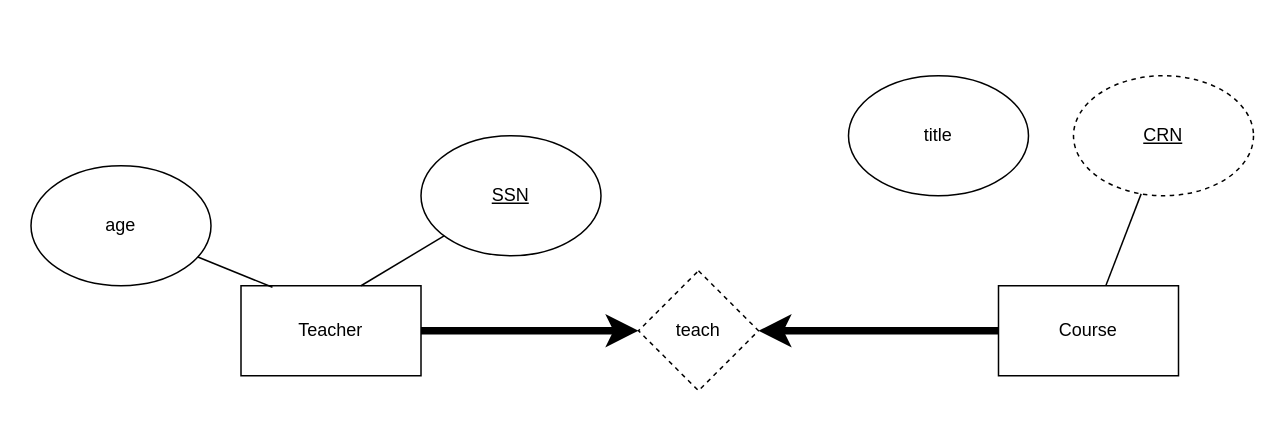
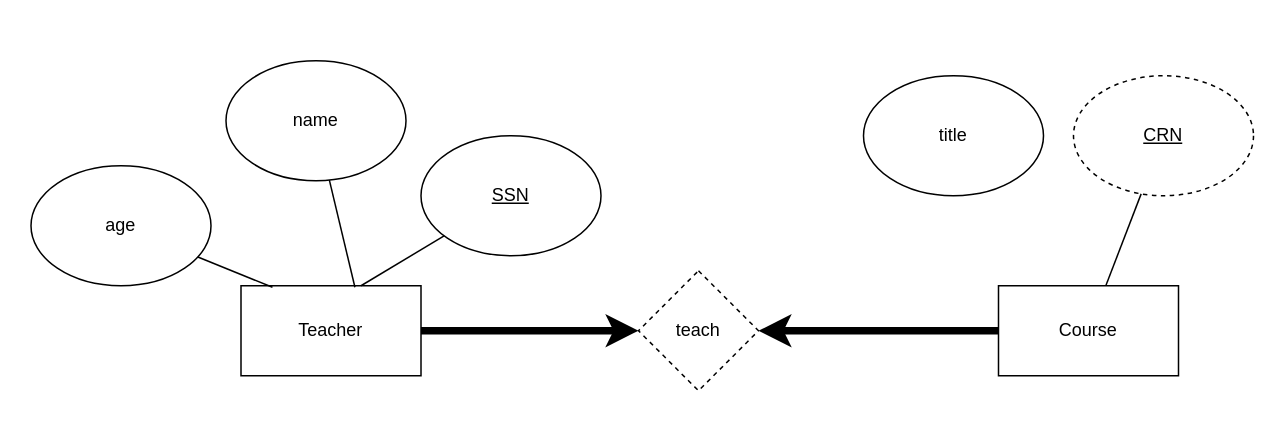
none -> (316, 121)
(938, 136) -> (953, 136)
none -> (342, 234)
